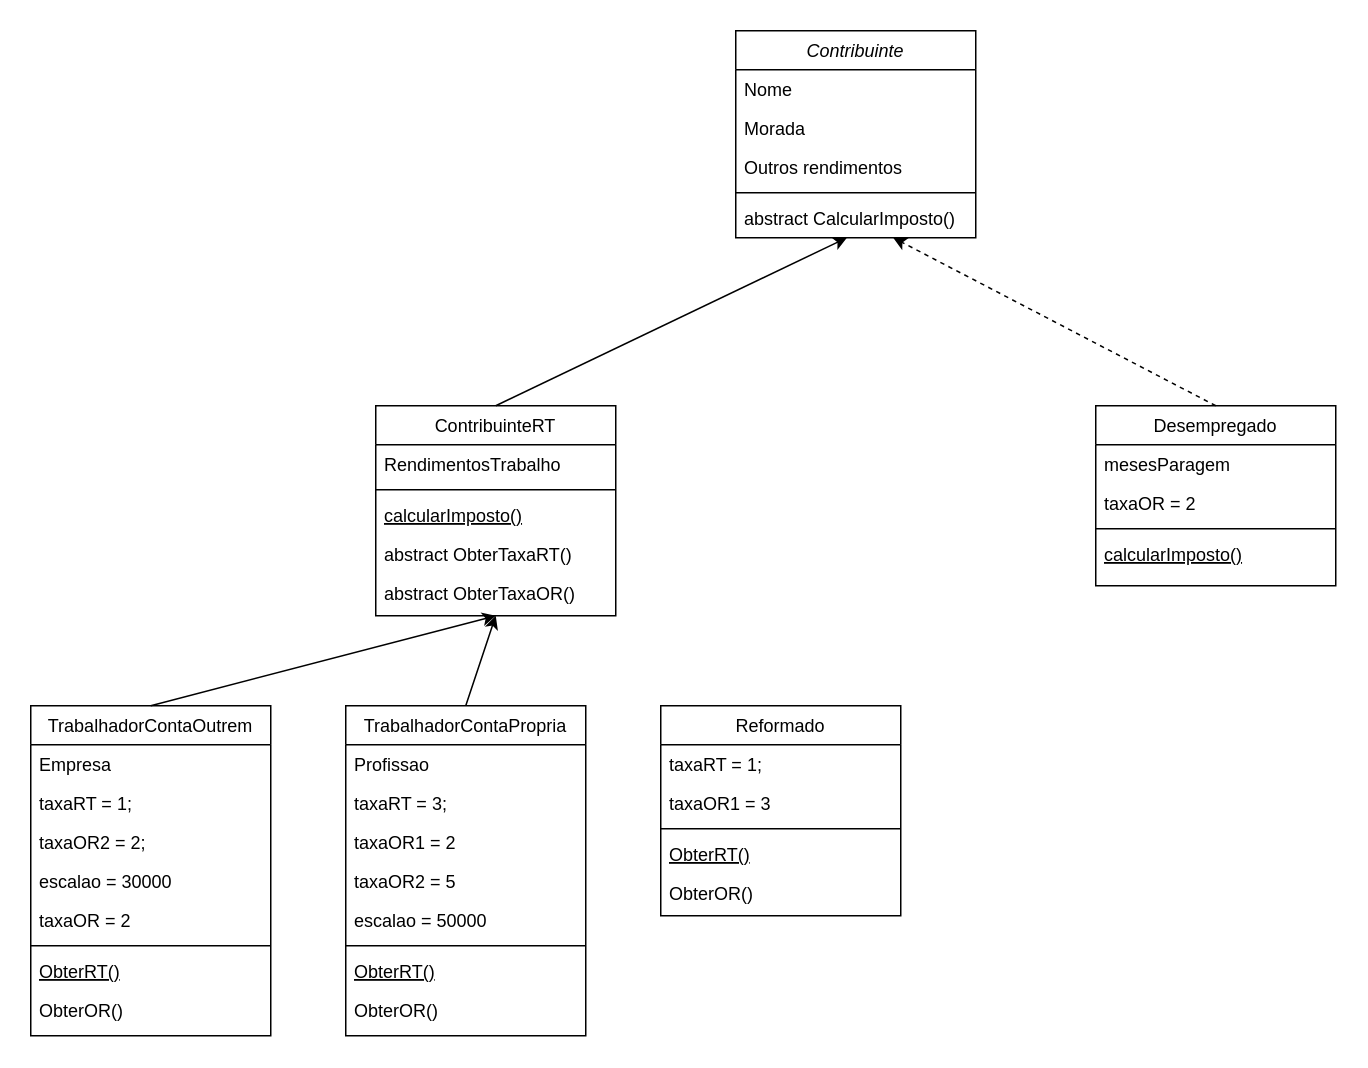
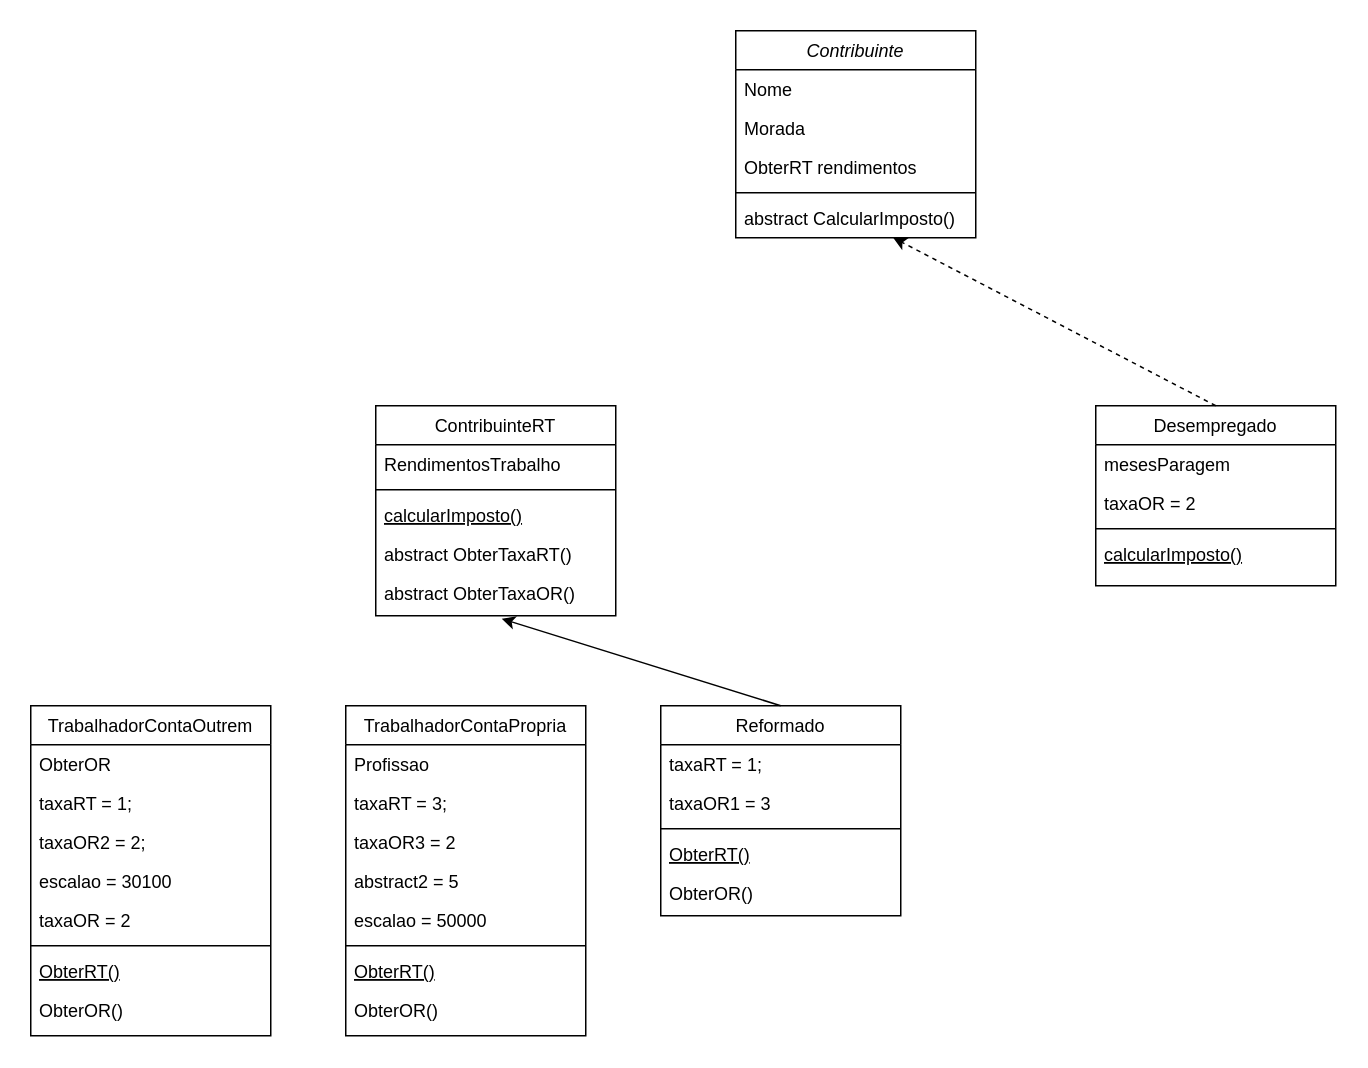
(830, 168) -> (835, 168)
(667, 324) -> none
(319, 662) -> none
none -> (646, 664)
(479, 666) -> none
(74, 765) -> (74, 765)
(405, 843) -> (405, 843)
(108, 882) -> (108, 882)
(405, 882) -> (415, 882)
